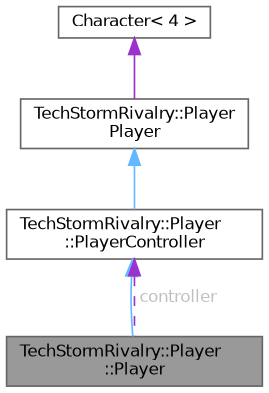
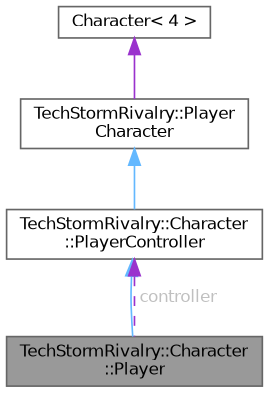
(134, 124) -> (134, 124)
(134, 234) -> (134, 234)
(134, 361) -> (134, 361)
